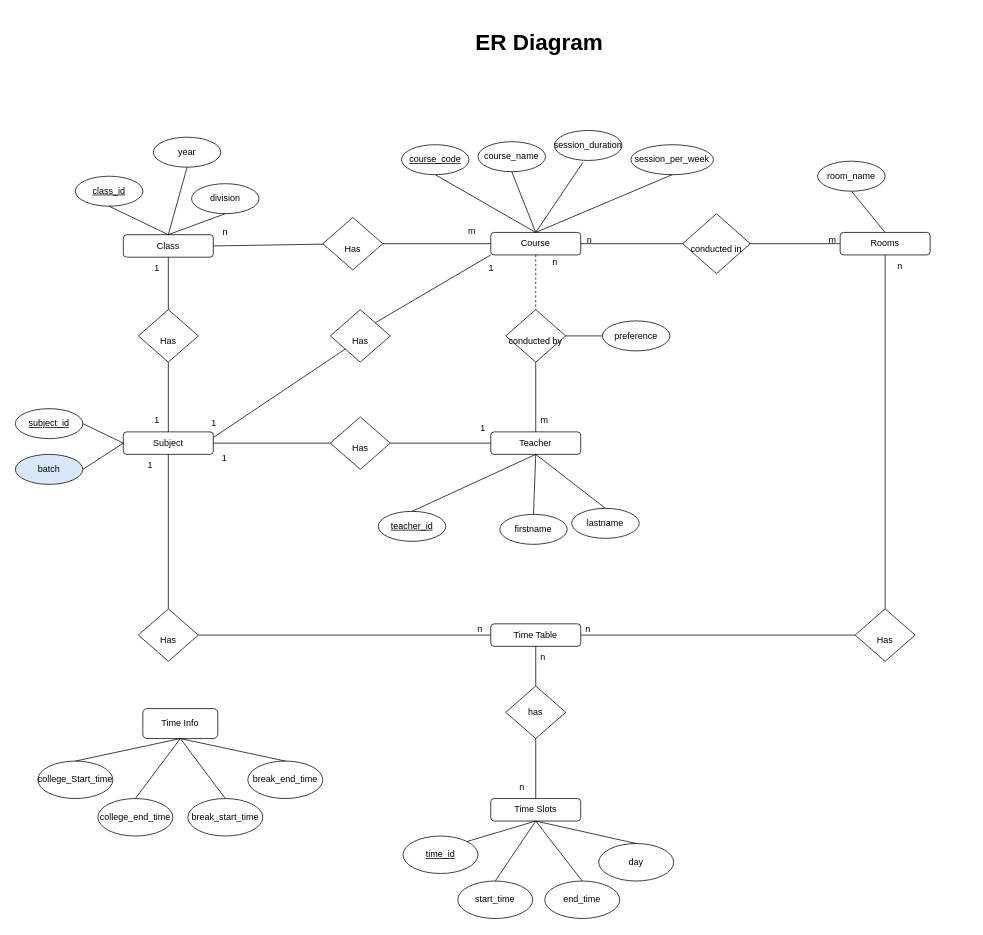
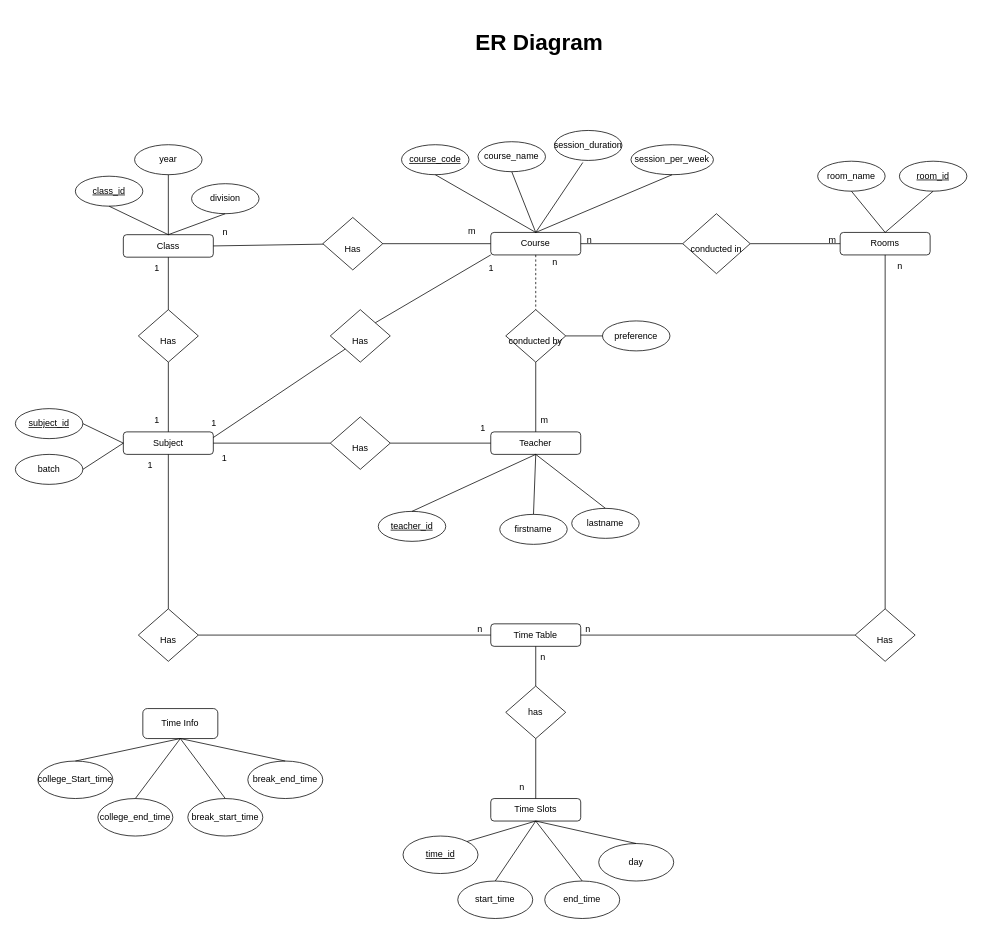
(187, 152) -> (168, 159)
none -> (933, 176)
none -> (910, 211)
(49, 469) -> (49, 469)
